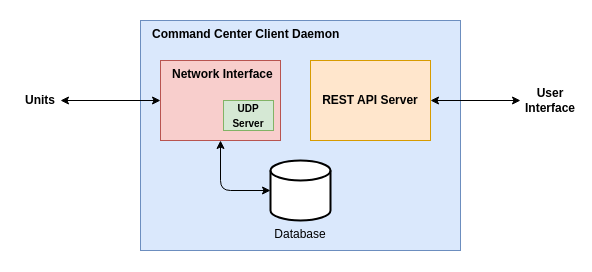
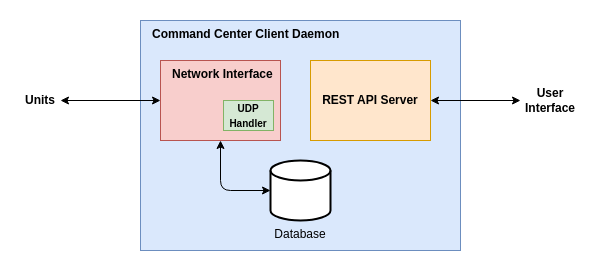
(249, 116) -> (249, 116)
